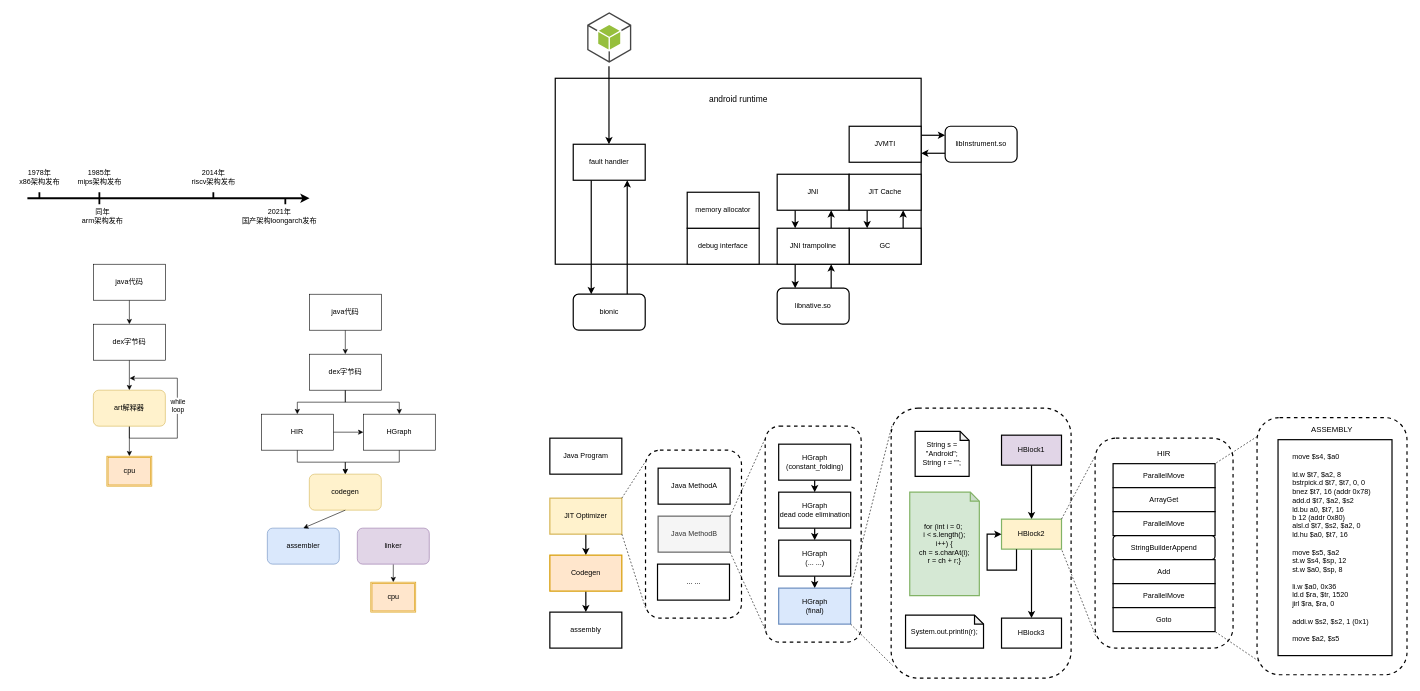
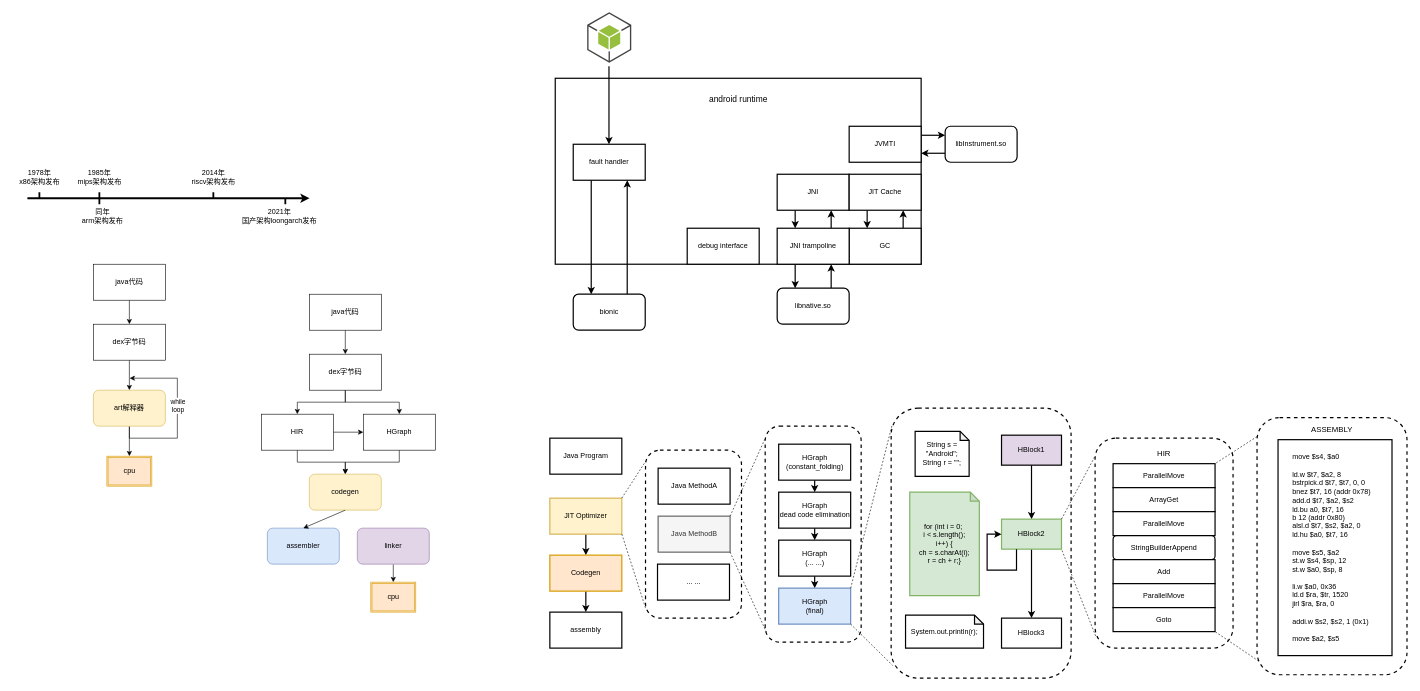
(723, 210) -> none
(1032, 534) -> (1032, 534)
